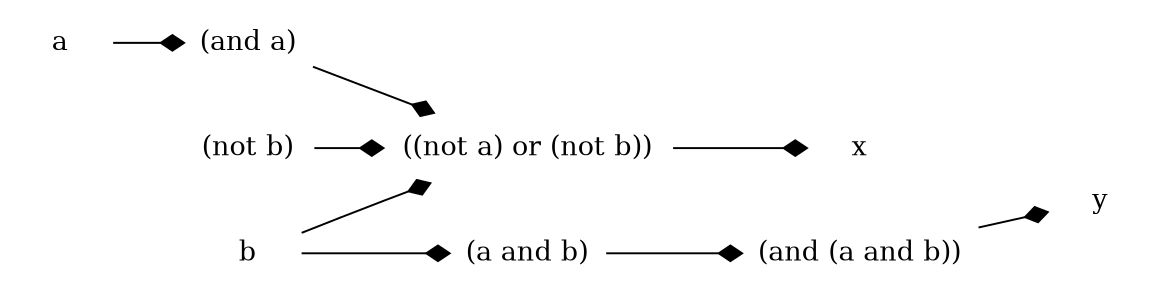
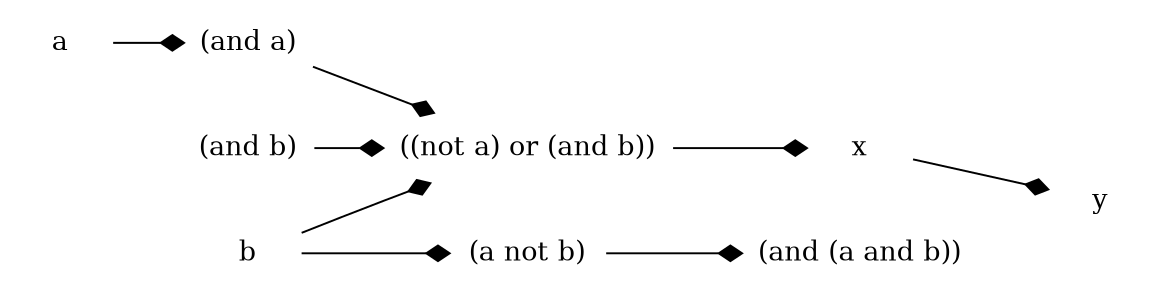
(248, 148) -> (248, 148)
(528, 148) -> (528, 148)
(1002, 222) -> (969, 172)
(528, 253) -> (528, 253)
